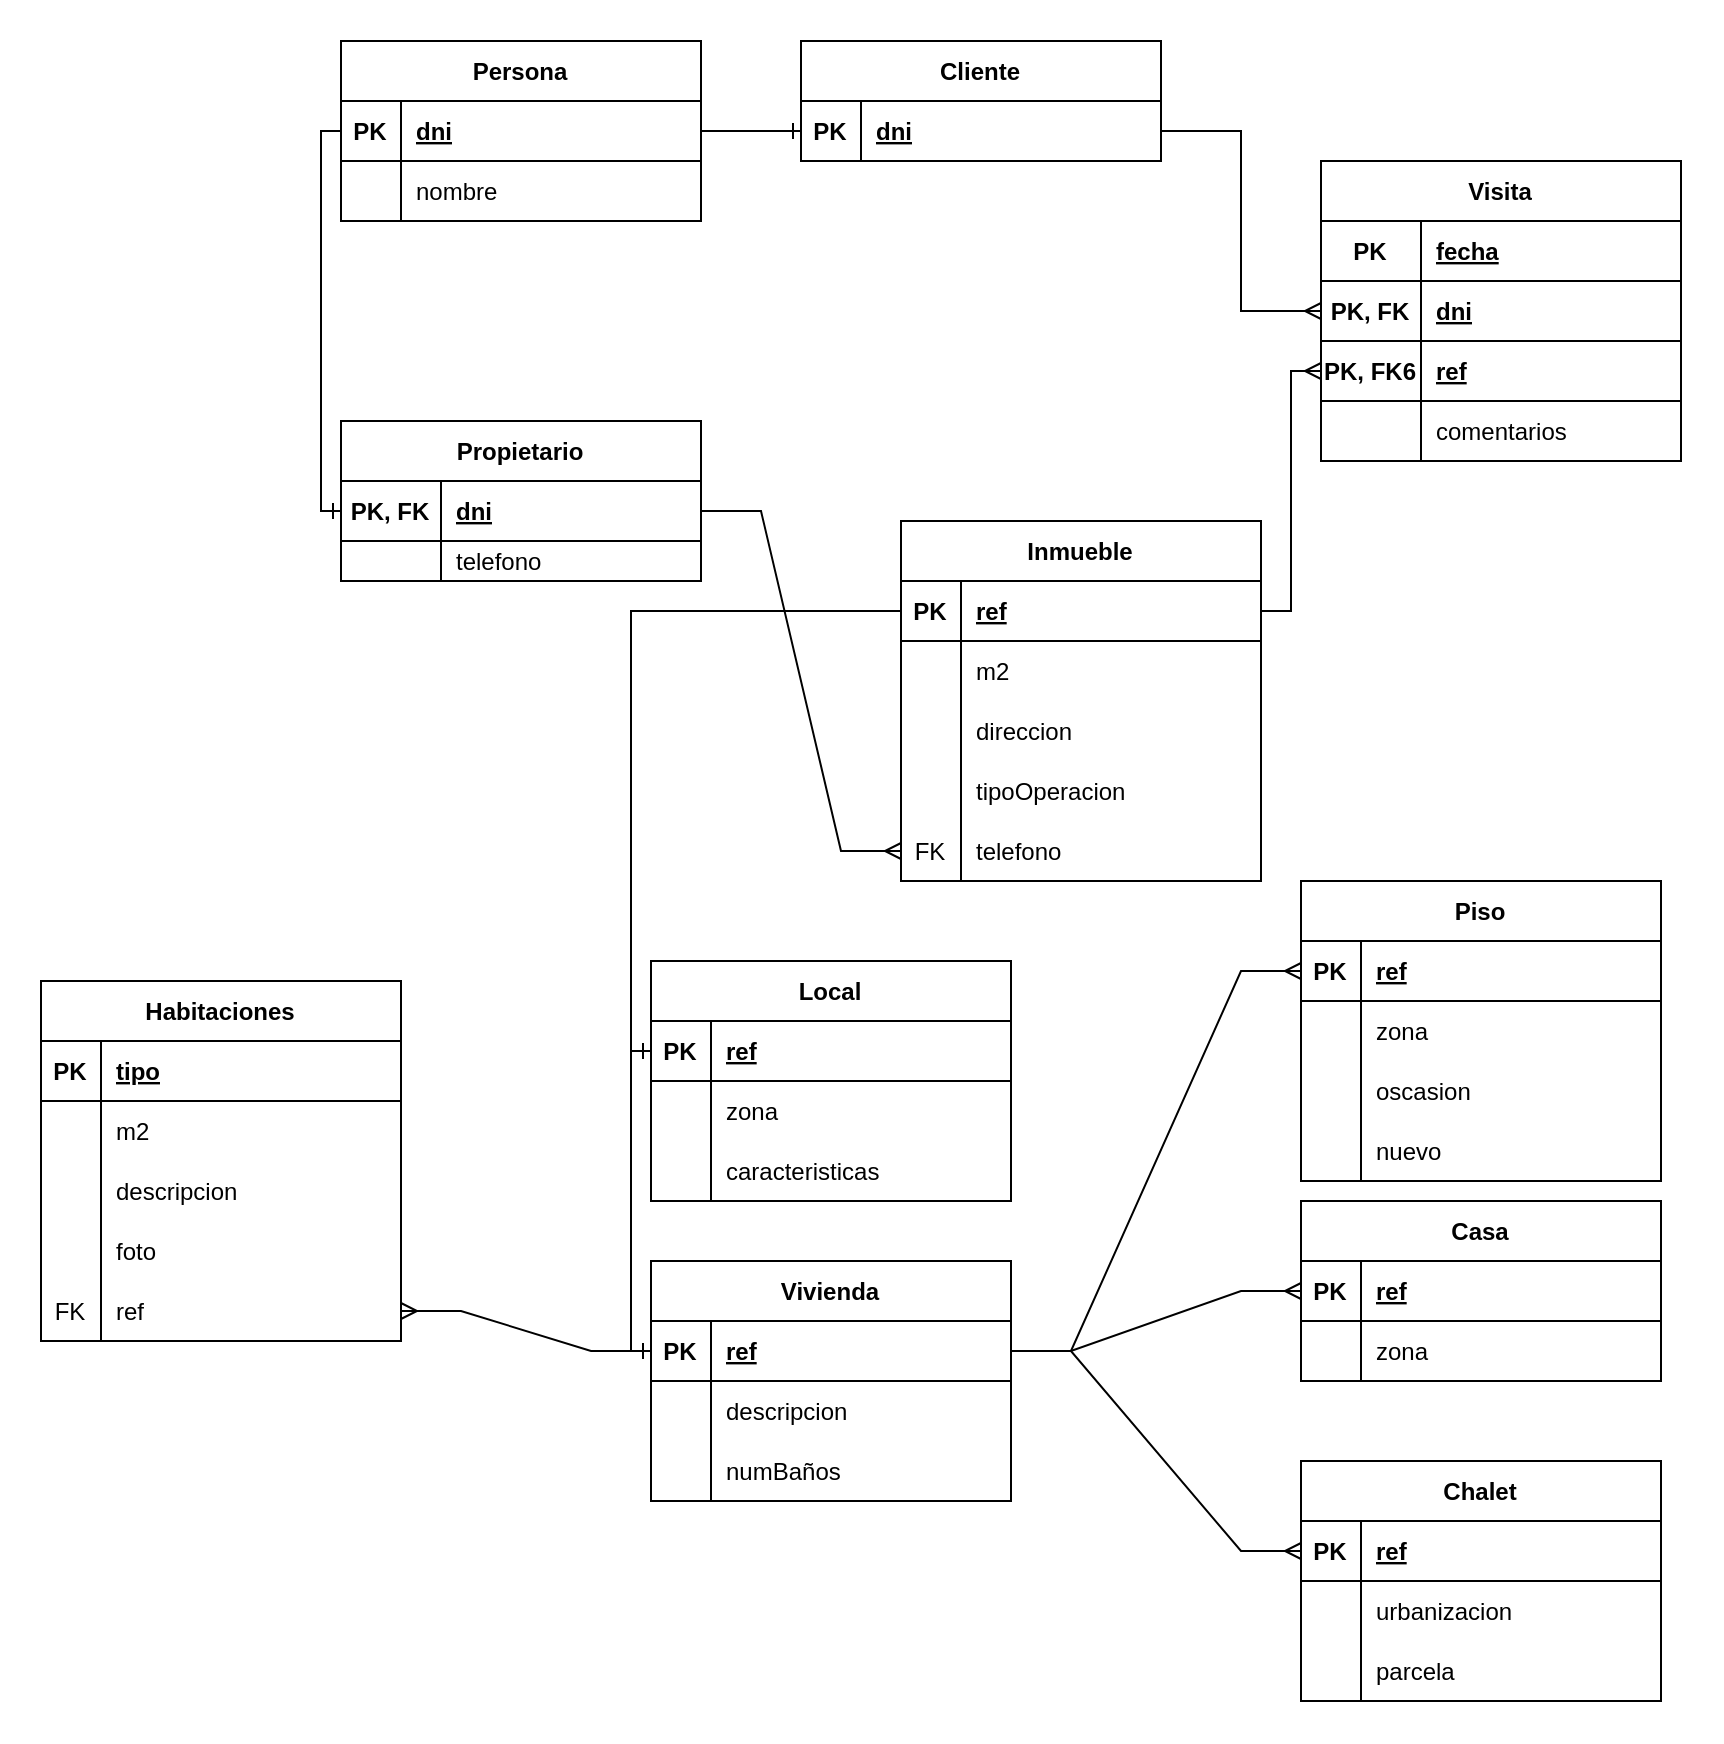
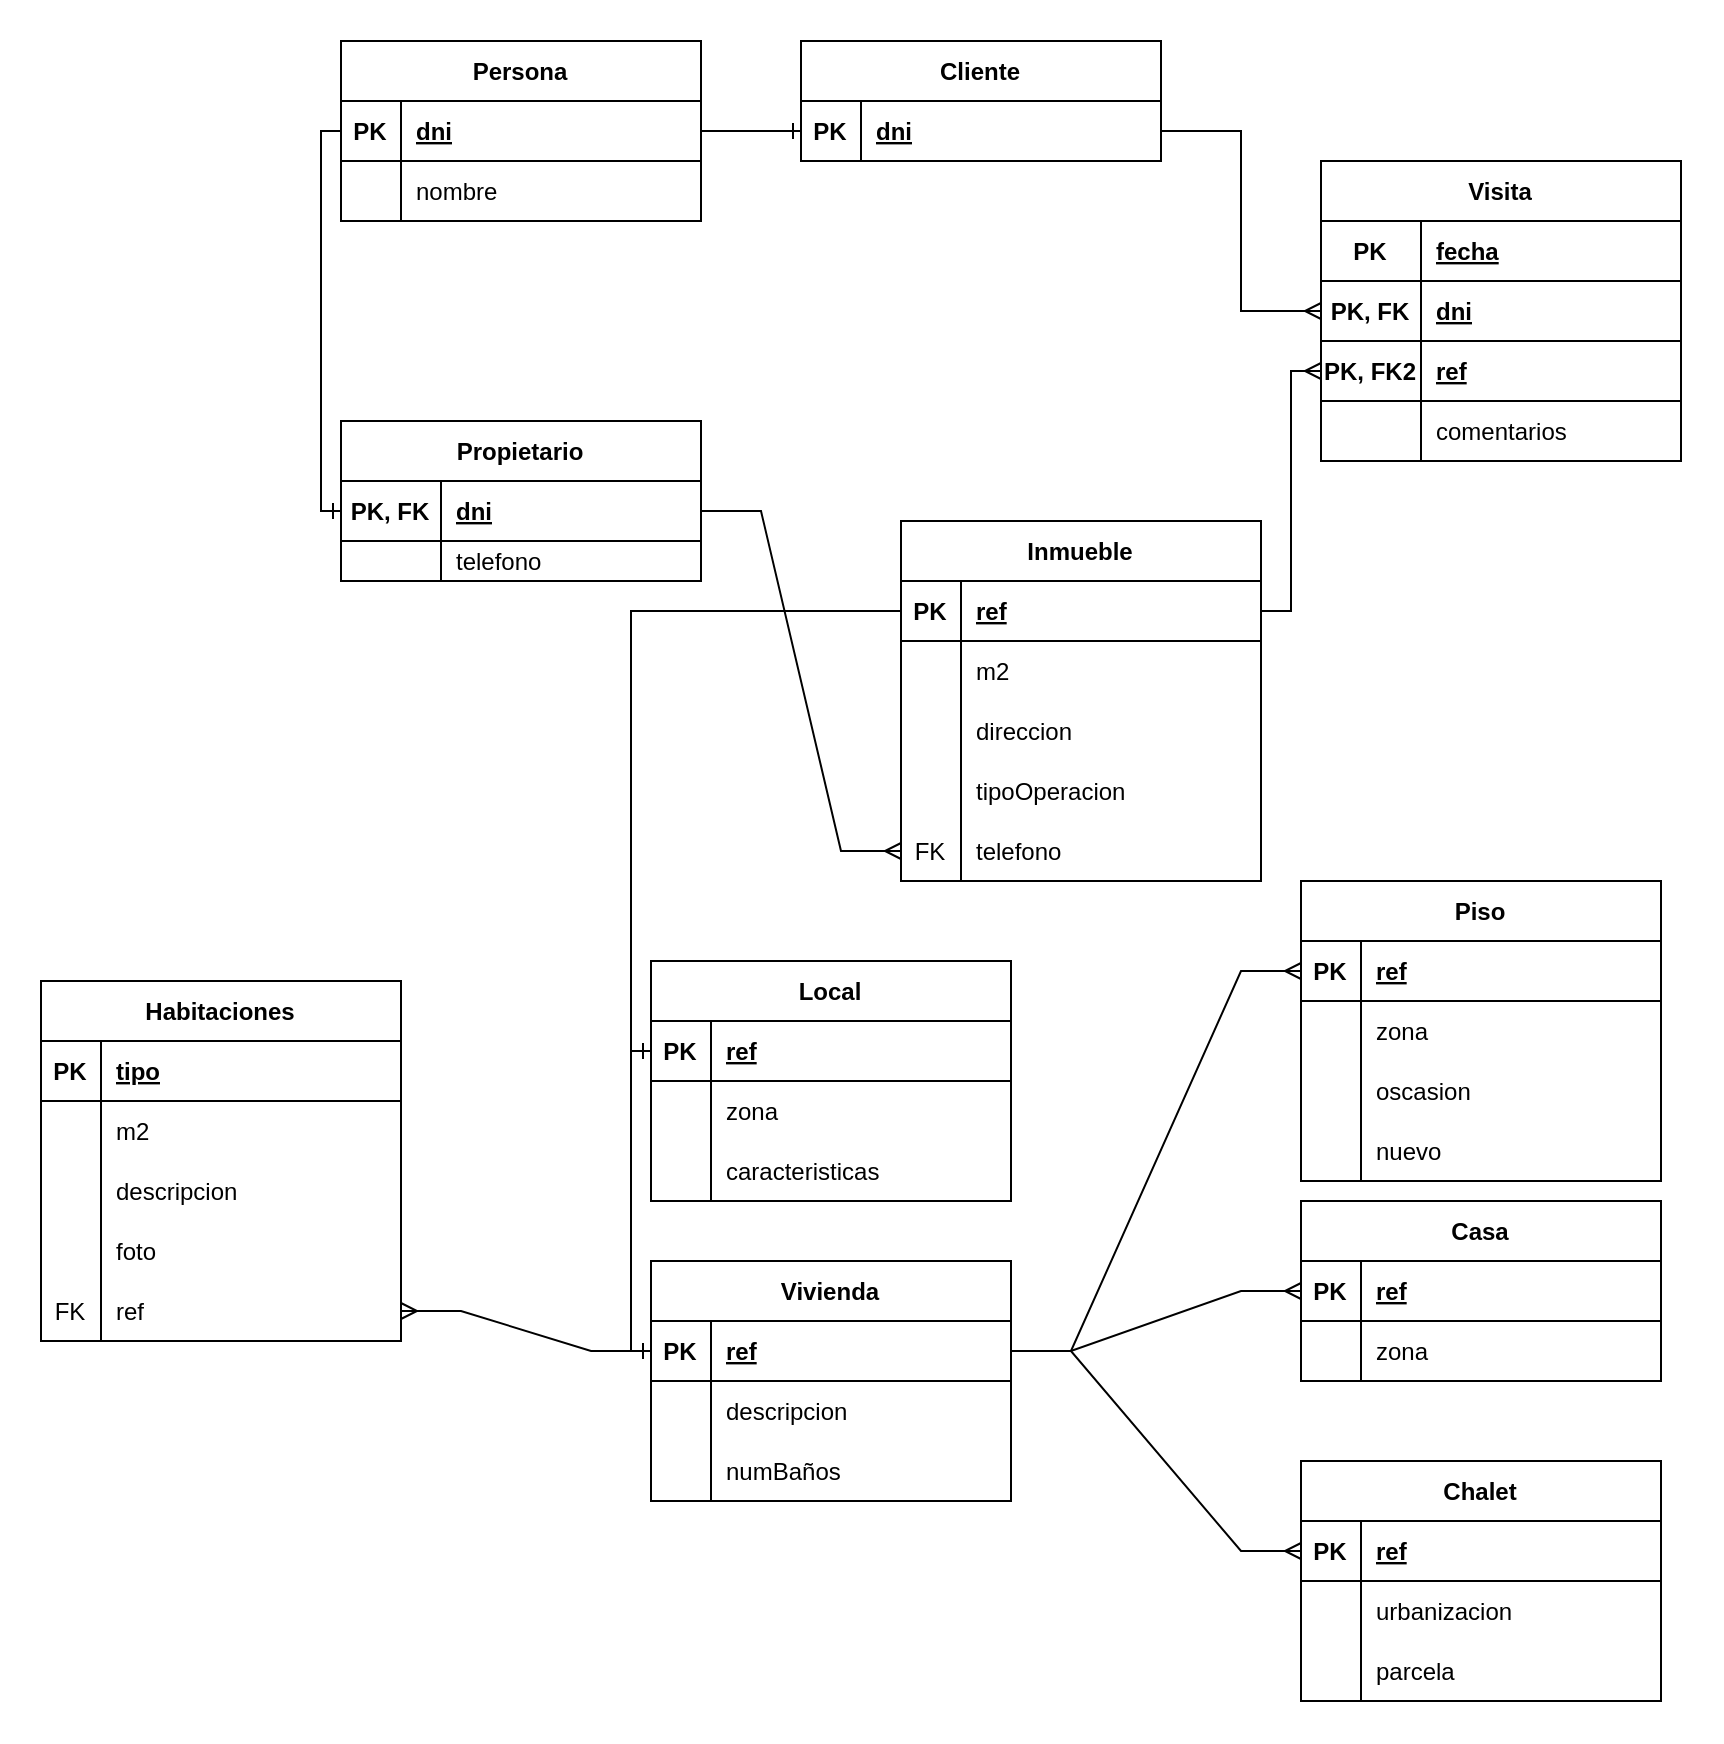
(1370, 372) -> (1370, 372)
